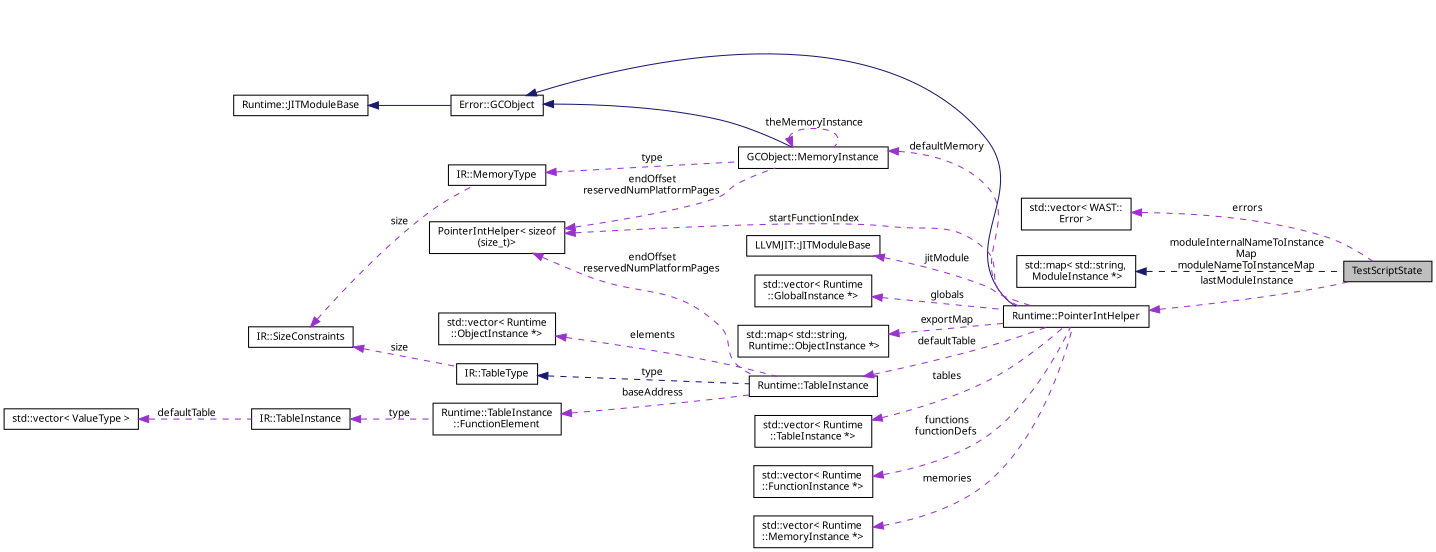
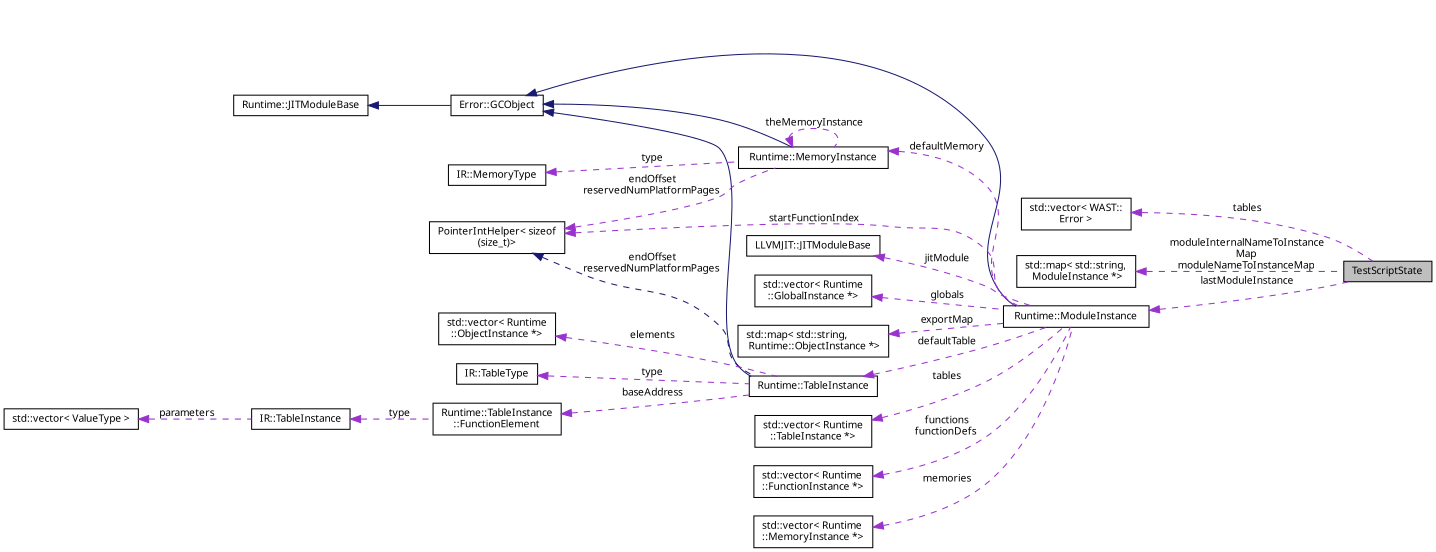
(813, 158) -> (813, 158)
none -> (730, 180)
(1246, 208) -> (1246, 208)
(1245, 271) -> (1245, 271)
(665, 295) -> (665, 295)
(1076, 317) -> (1076, 317)
(301, 337) -> none
(649, 380) -> (649, 380)
(186, 413) -> (186, 413)
